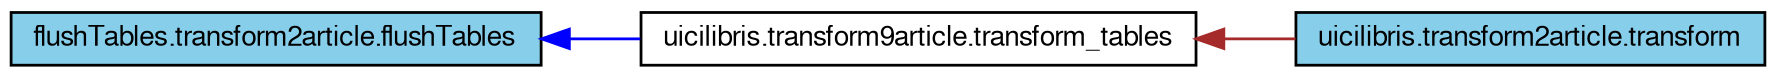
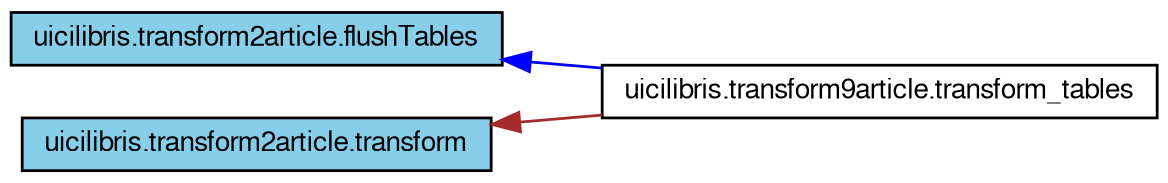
(276, 39) -> (257, 39)
(1260, 39) -> (561, 119)
